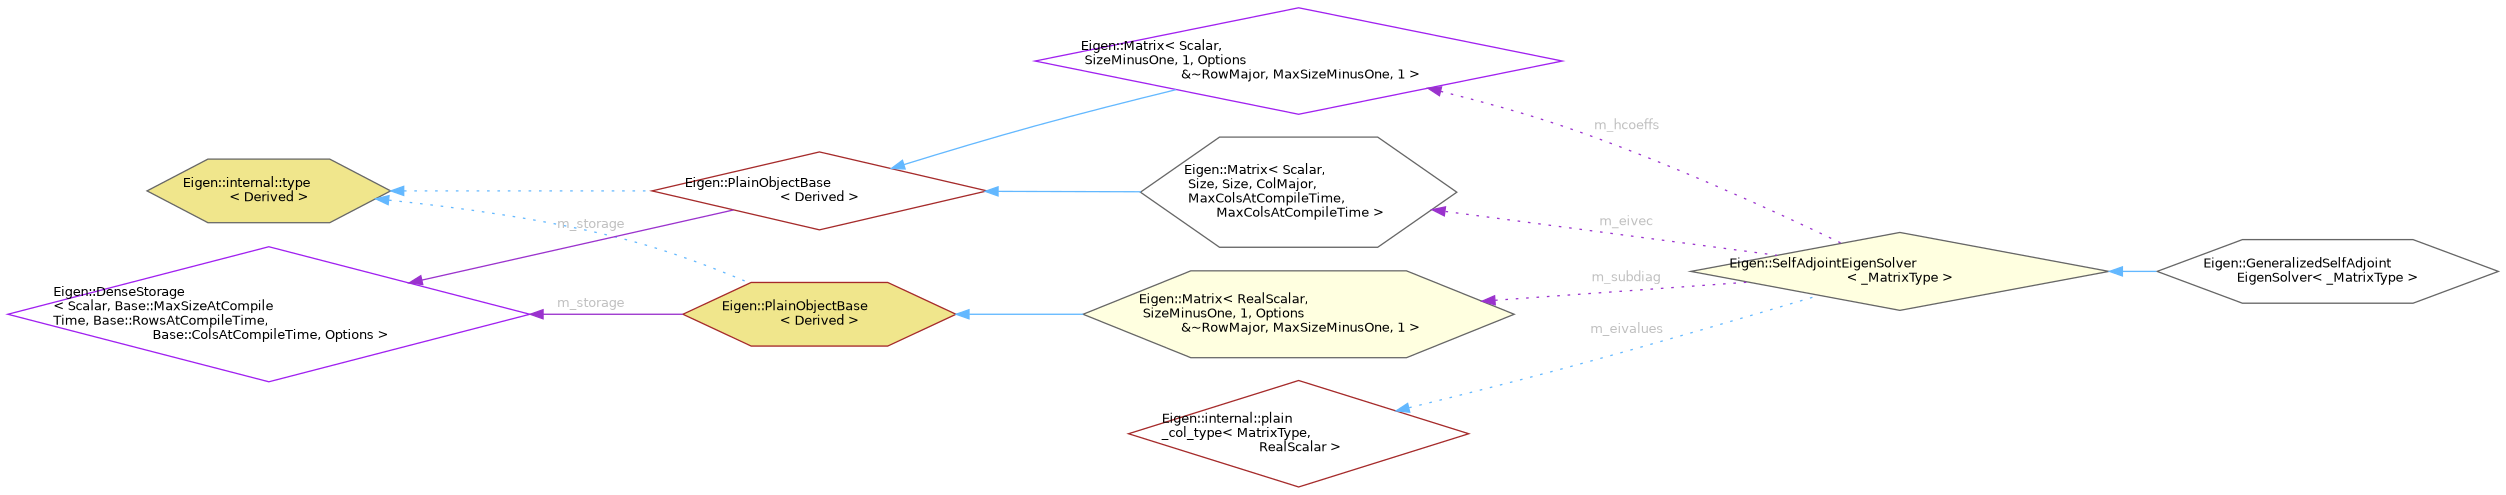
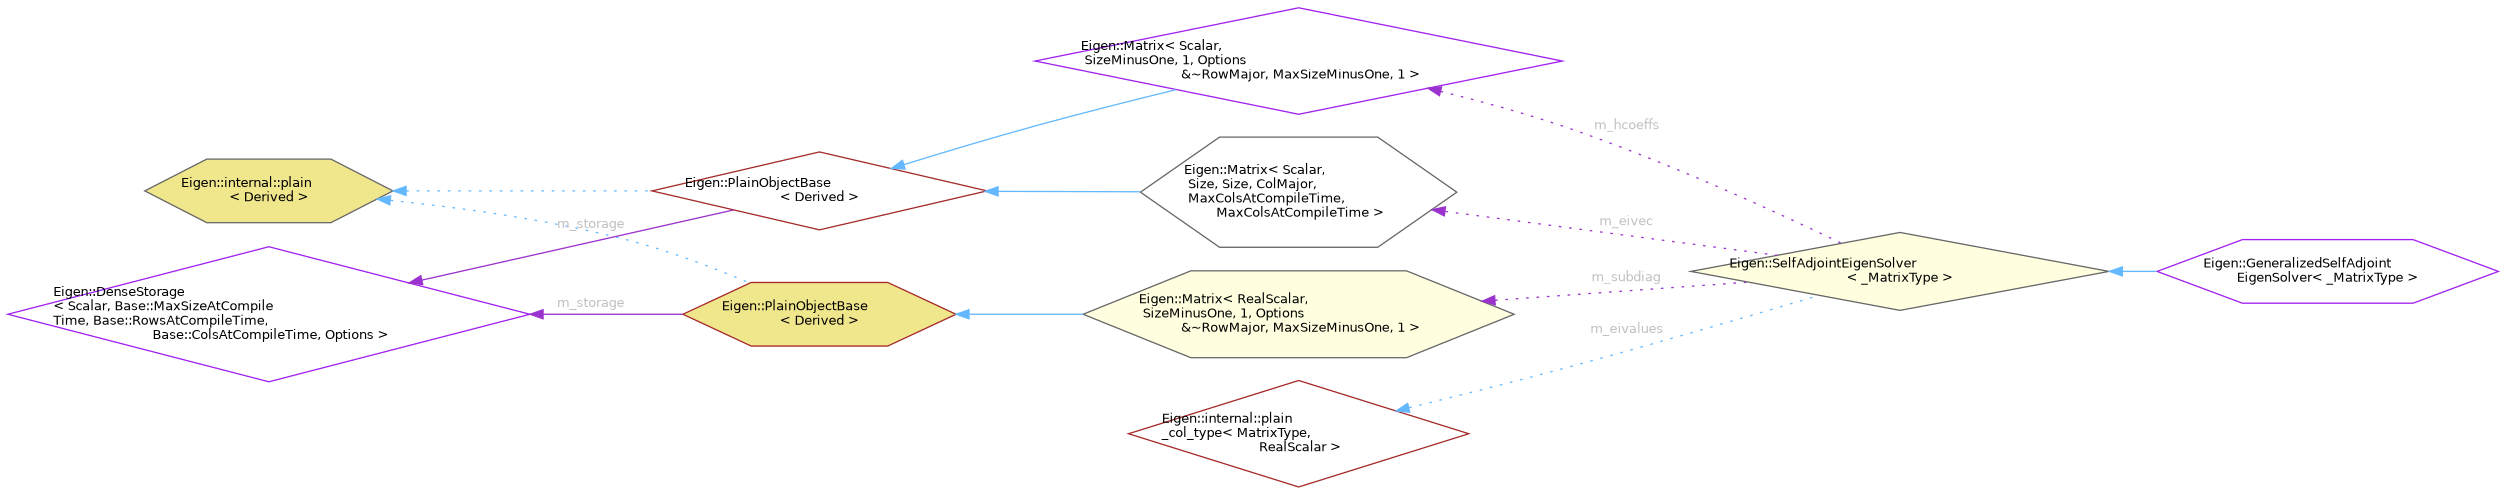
(269, 191) -> (269, 191)
(2328, 271) -> (2328, 271)
